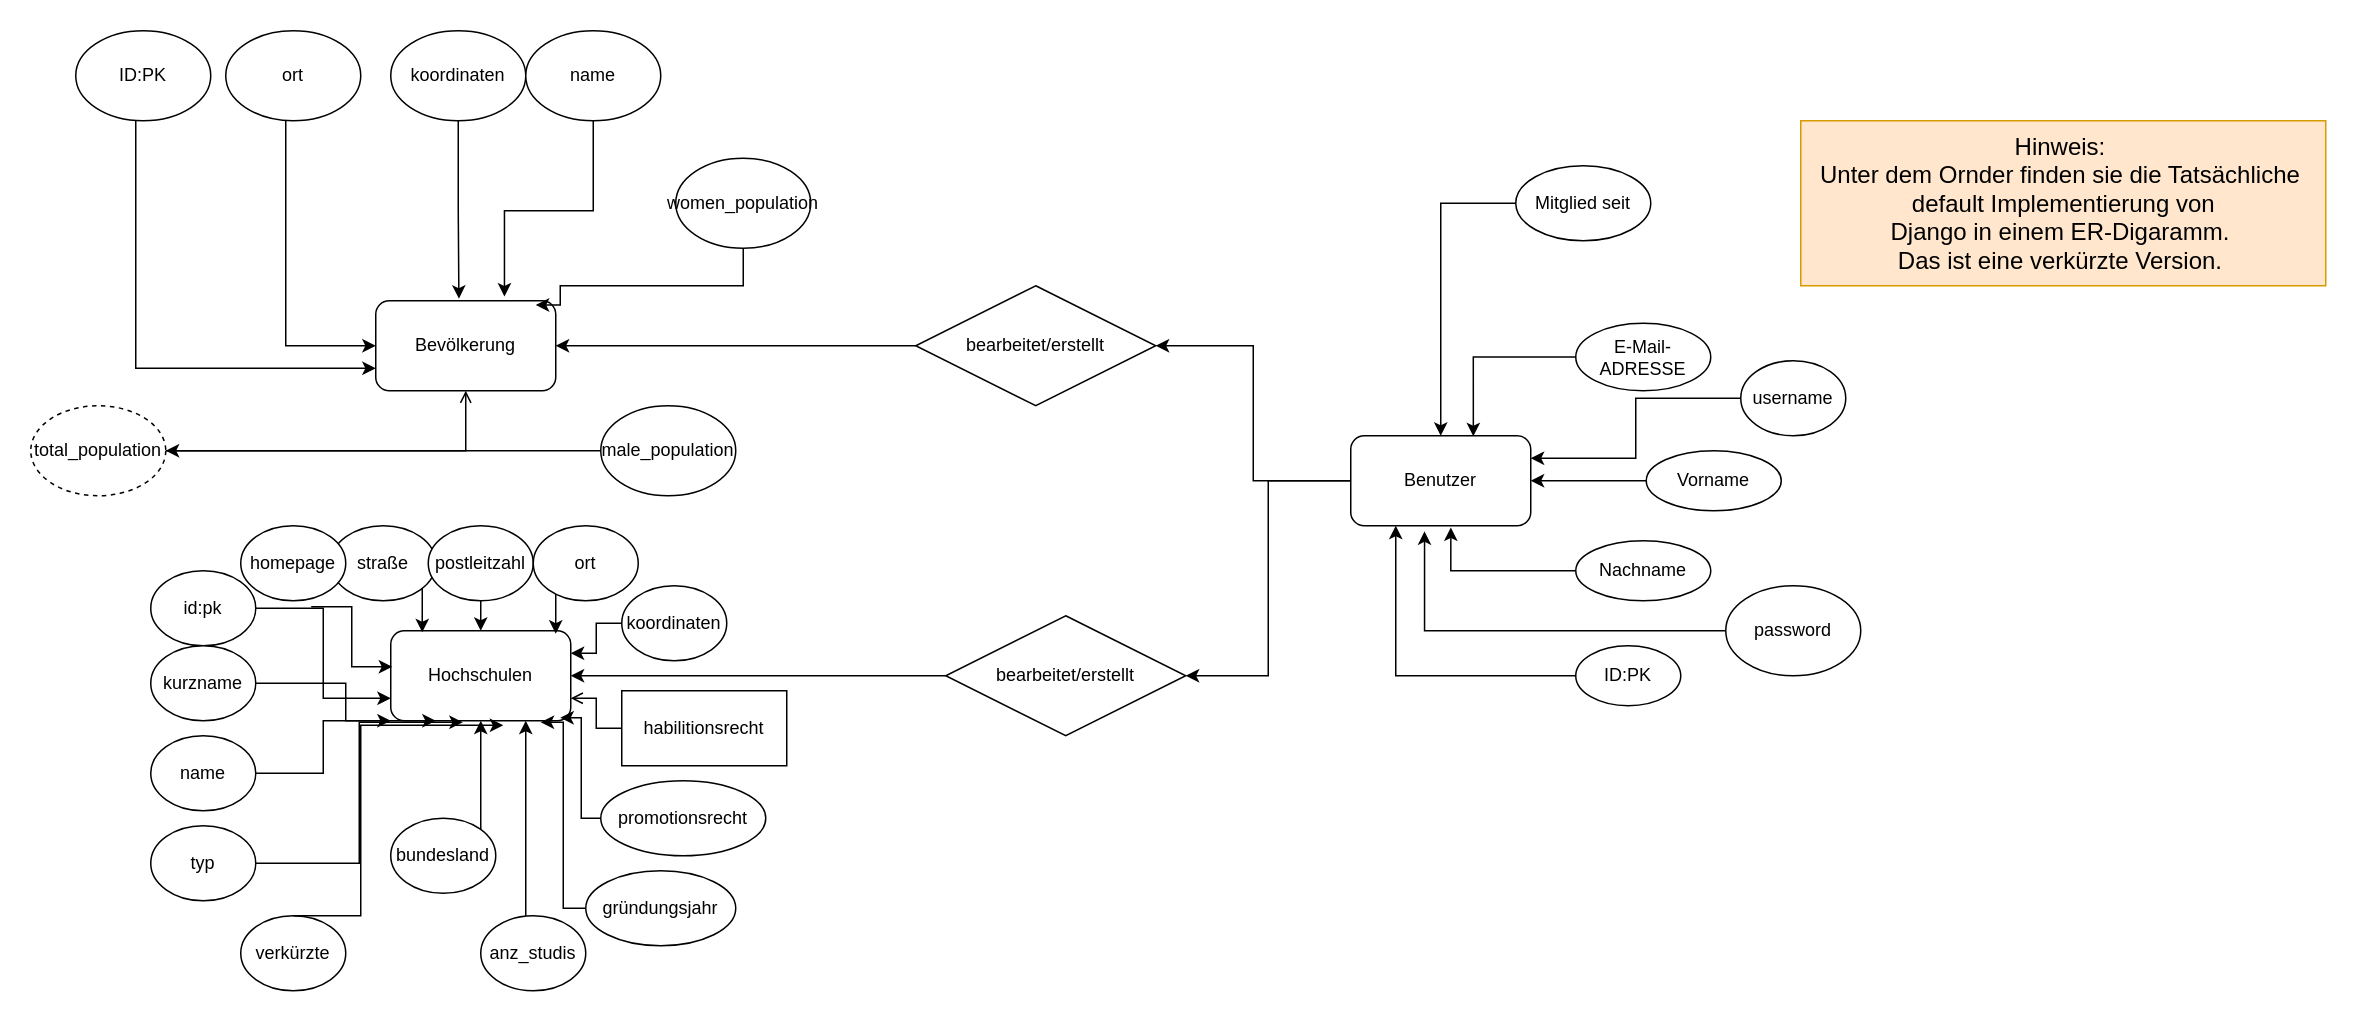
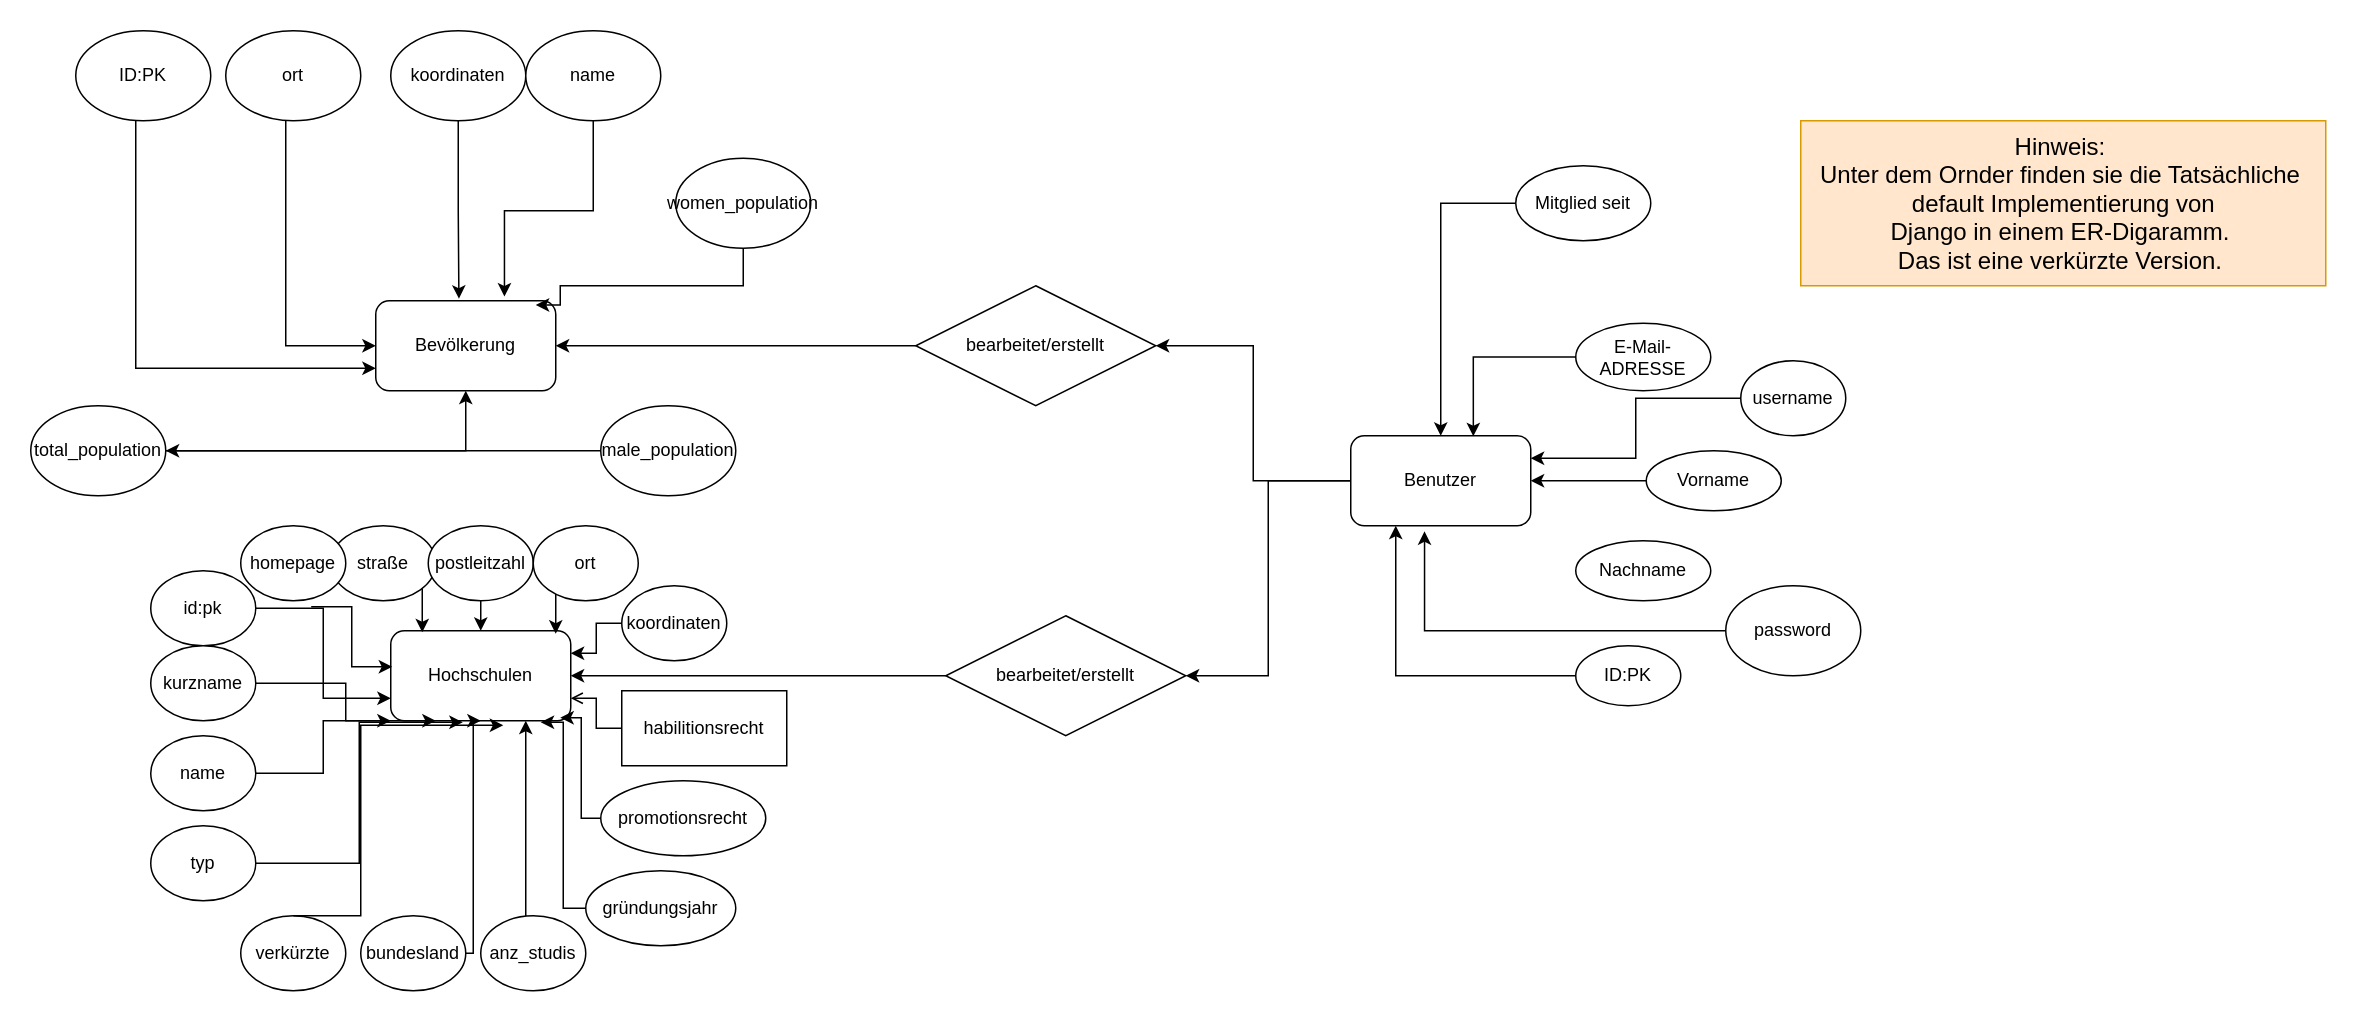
(466, 399) -> (466, 402)
(98, 451) -> (98, 451)
(1497, 571) -> none
(443, 856) -> (413, 953)
